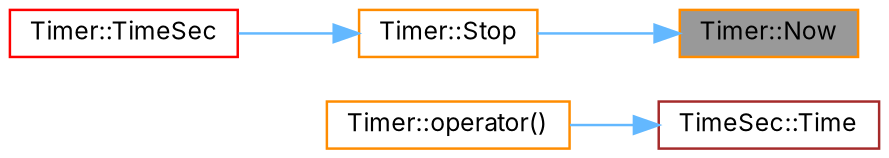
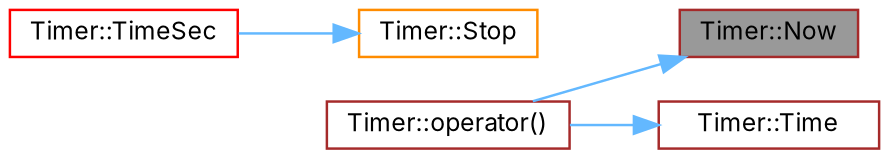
(596, 33) -> (597, 83)
(769, 33) -> (769, 33)
(448, 125) -> (448, 125)
(769, 125) -> (769, 125)
